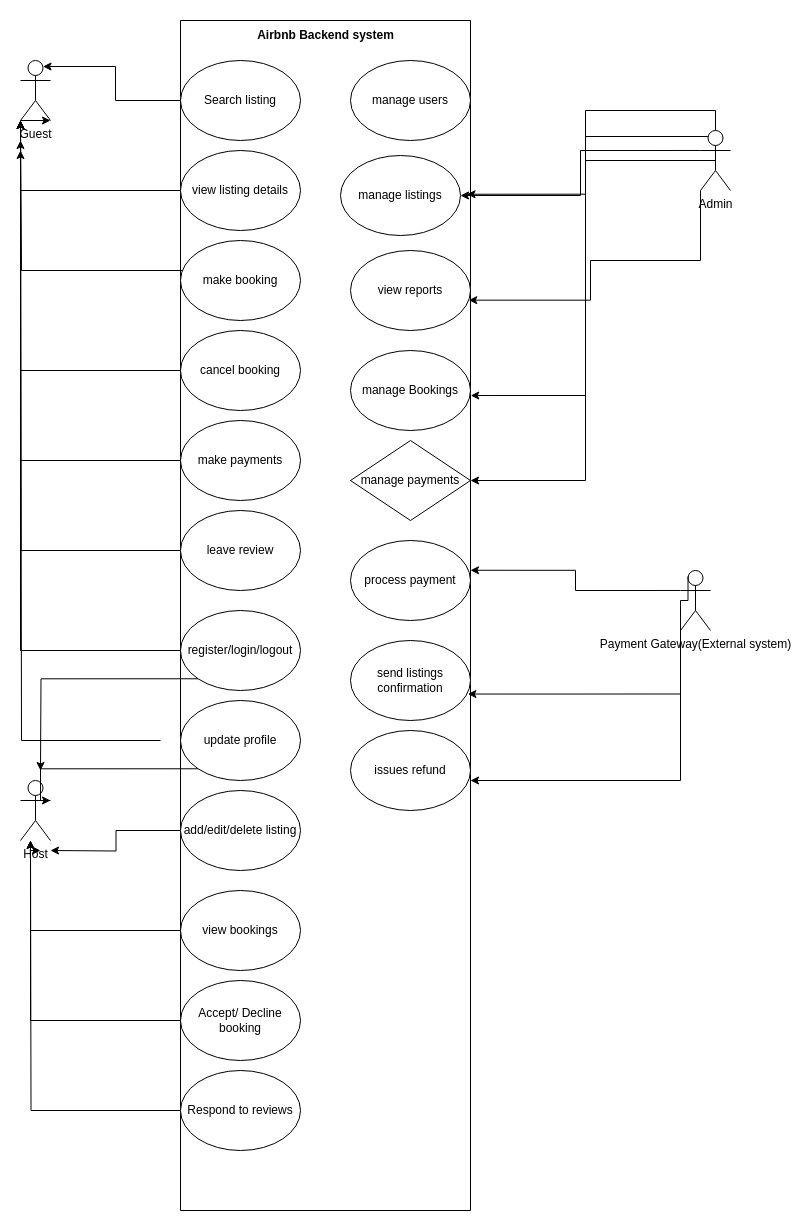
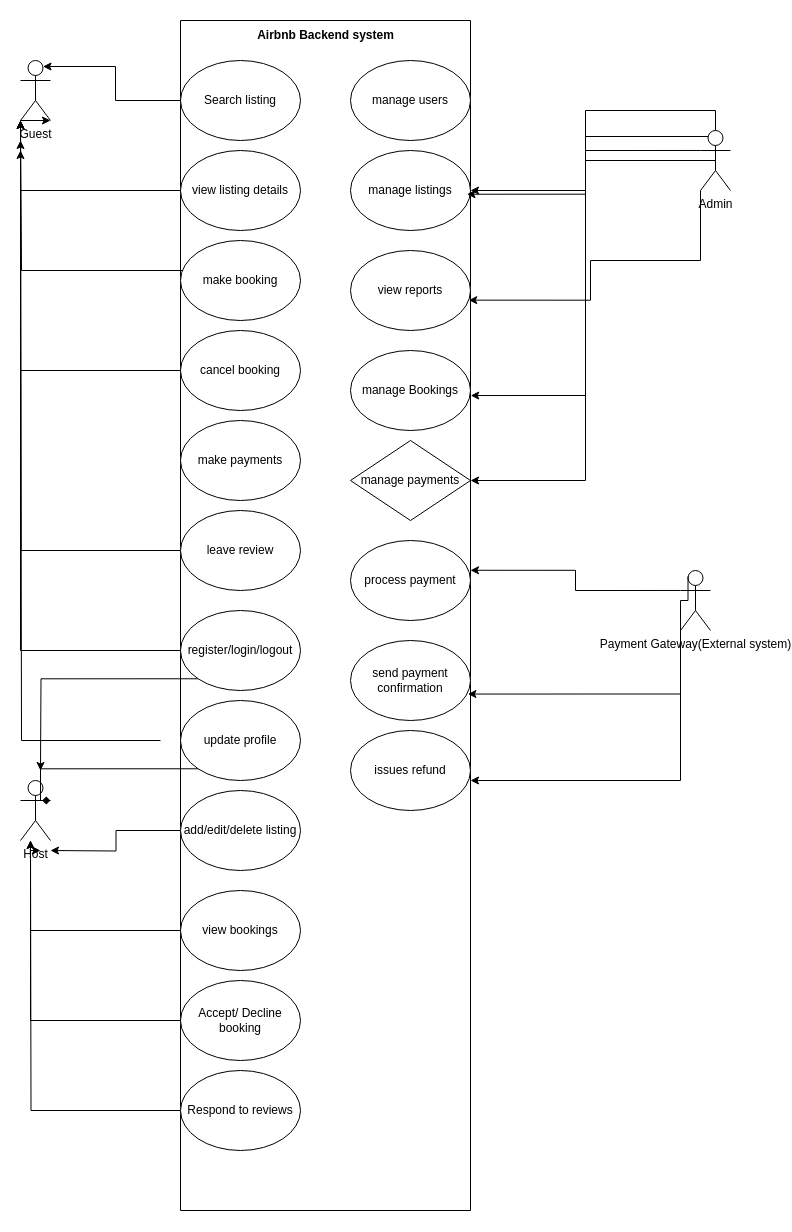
(401, 196) -> (411, 191)
(102, 461) -> none
(411, 681) -> (411, 681)
(41, 796) -> (41, 796)
